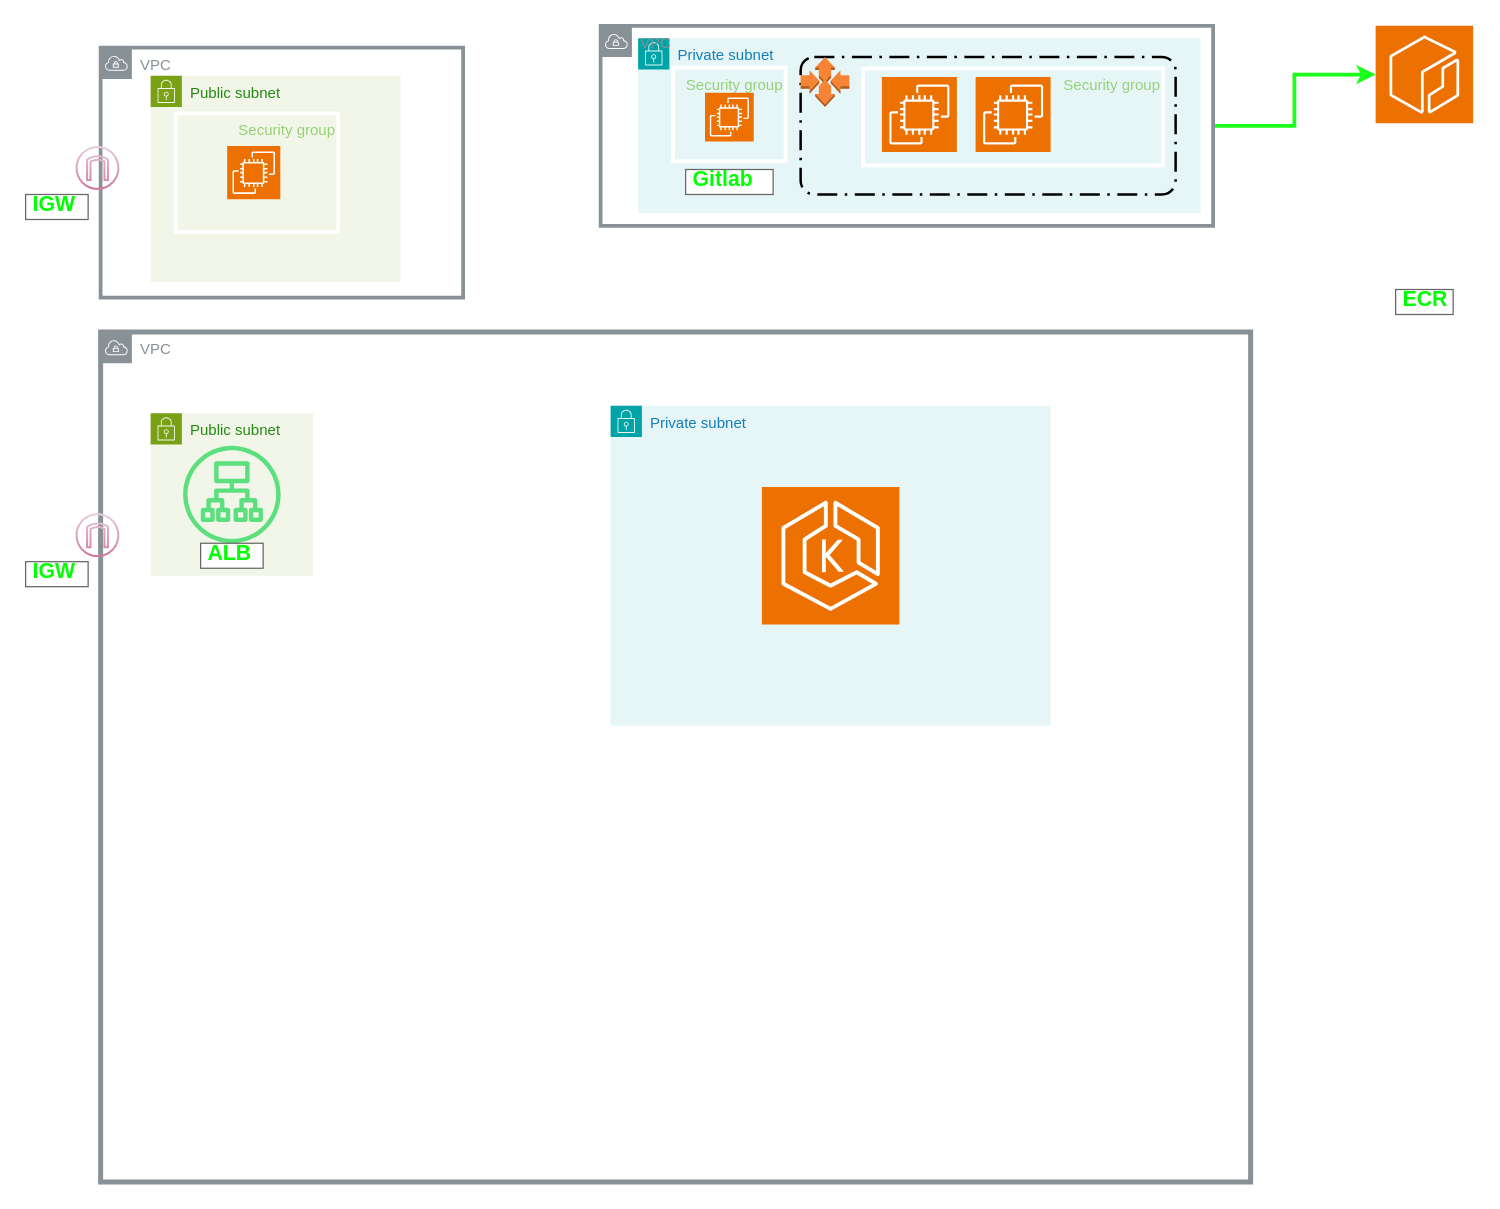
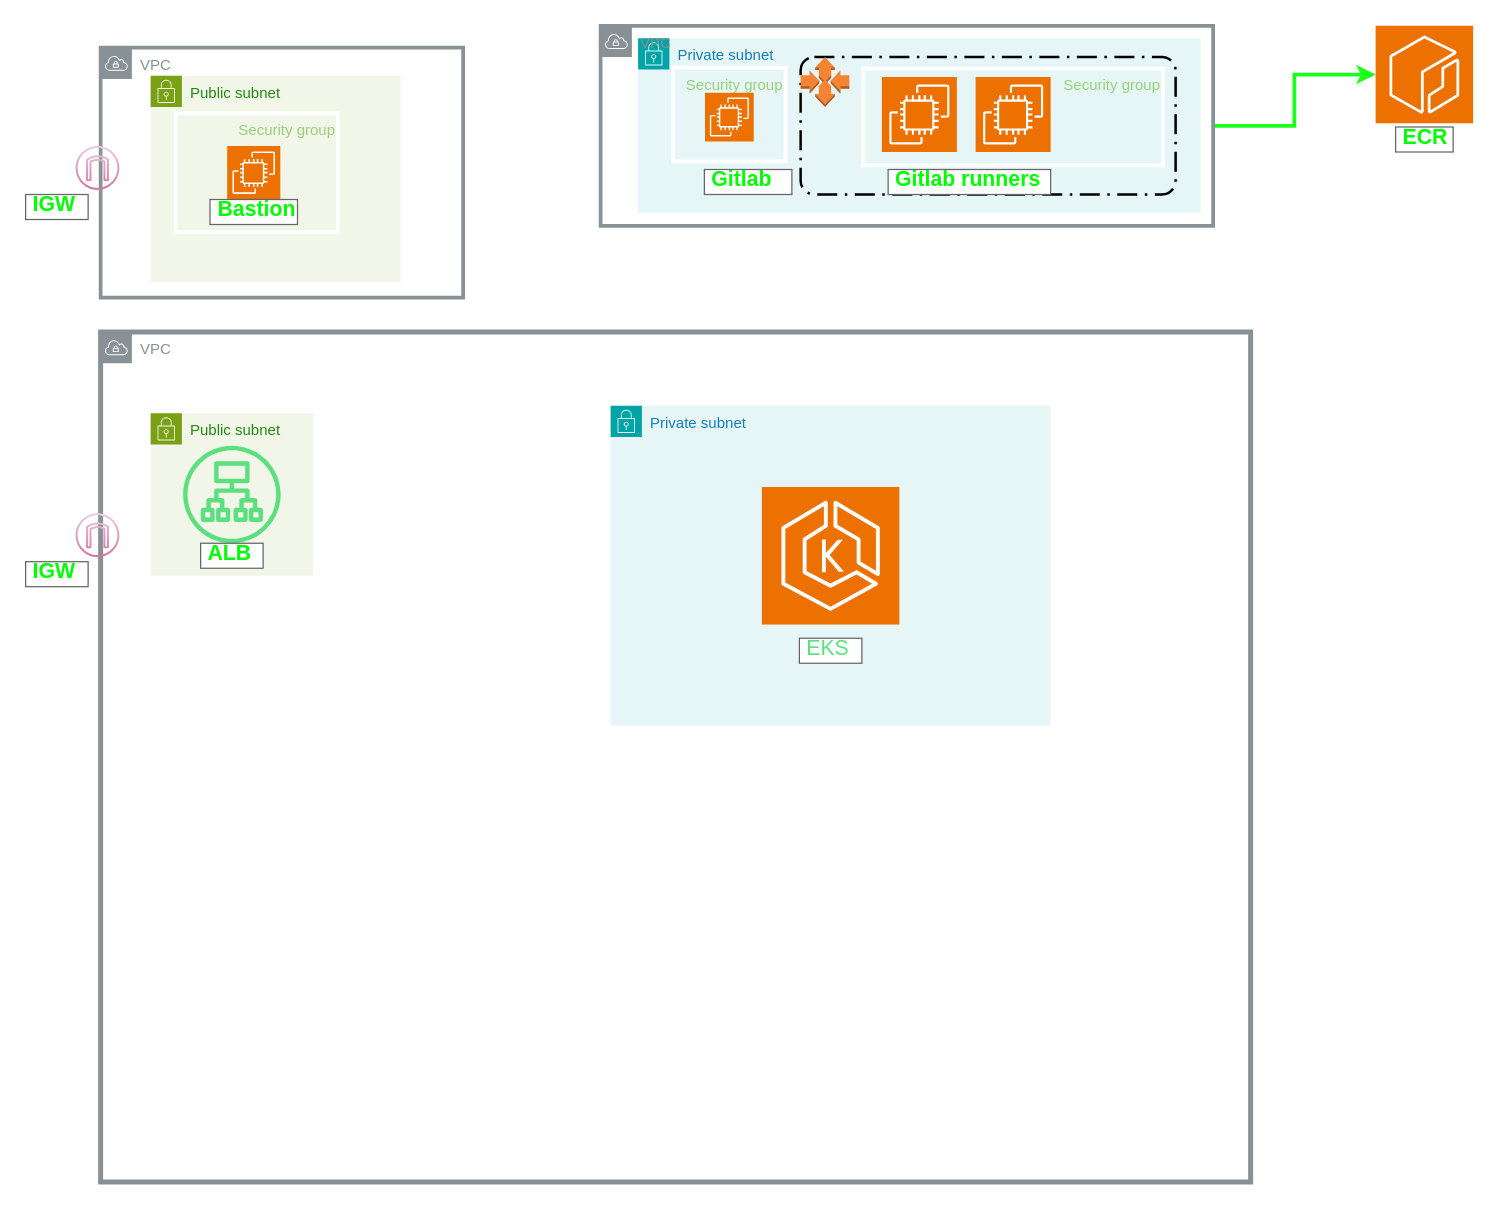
(729, 182) -> (748, 182)
none -> (969, 182)
none -> (254, 212)
(1424, 302) -> (1424, 139)
none -> (831, 651)
